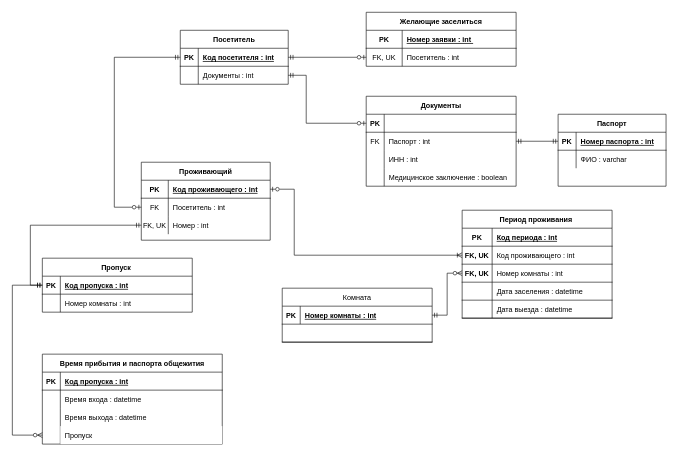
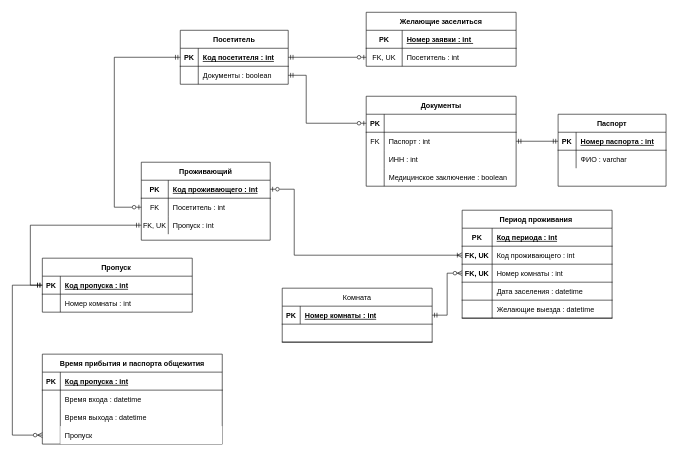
(229, 76) -> (237, 76)
(191, 226) -> (195, 226)
(536, 310) -> (545, 310)
